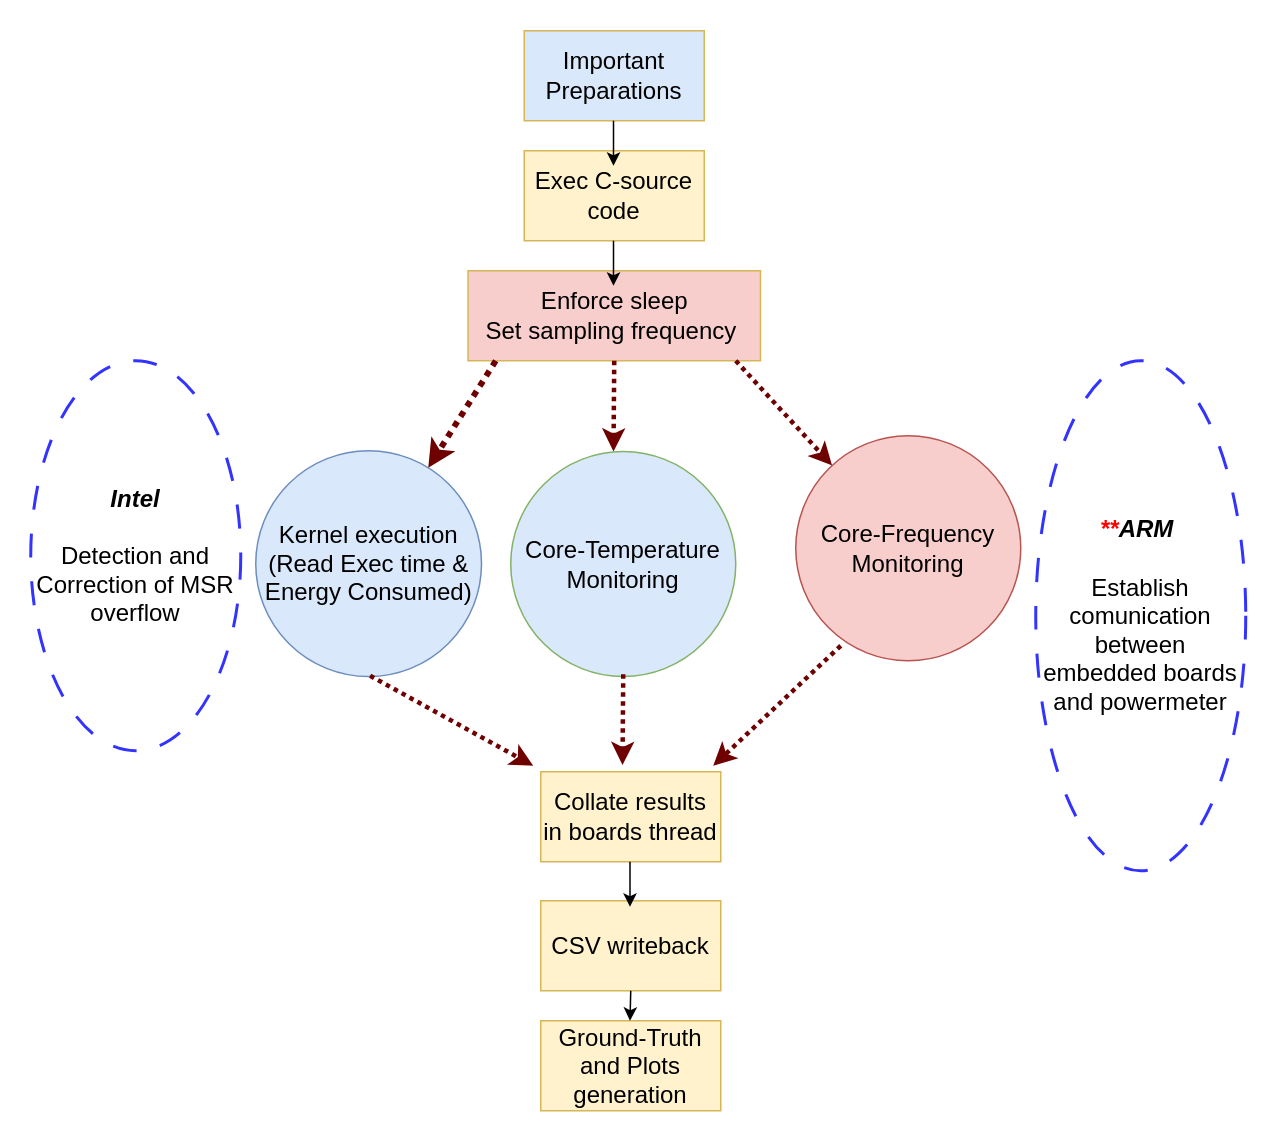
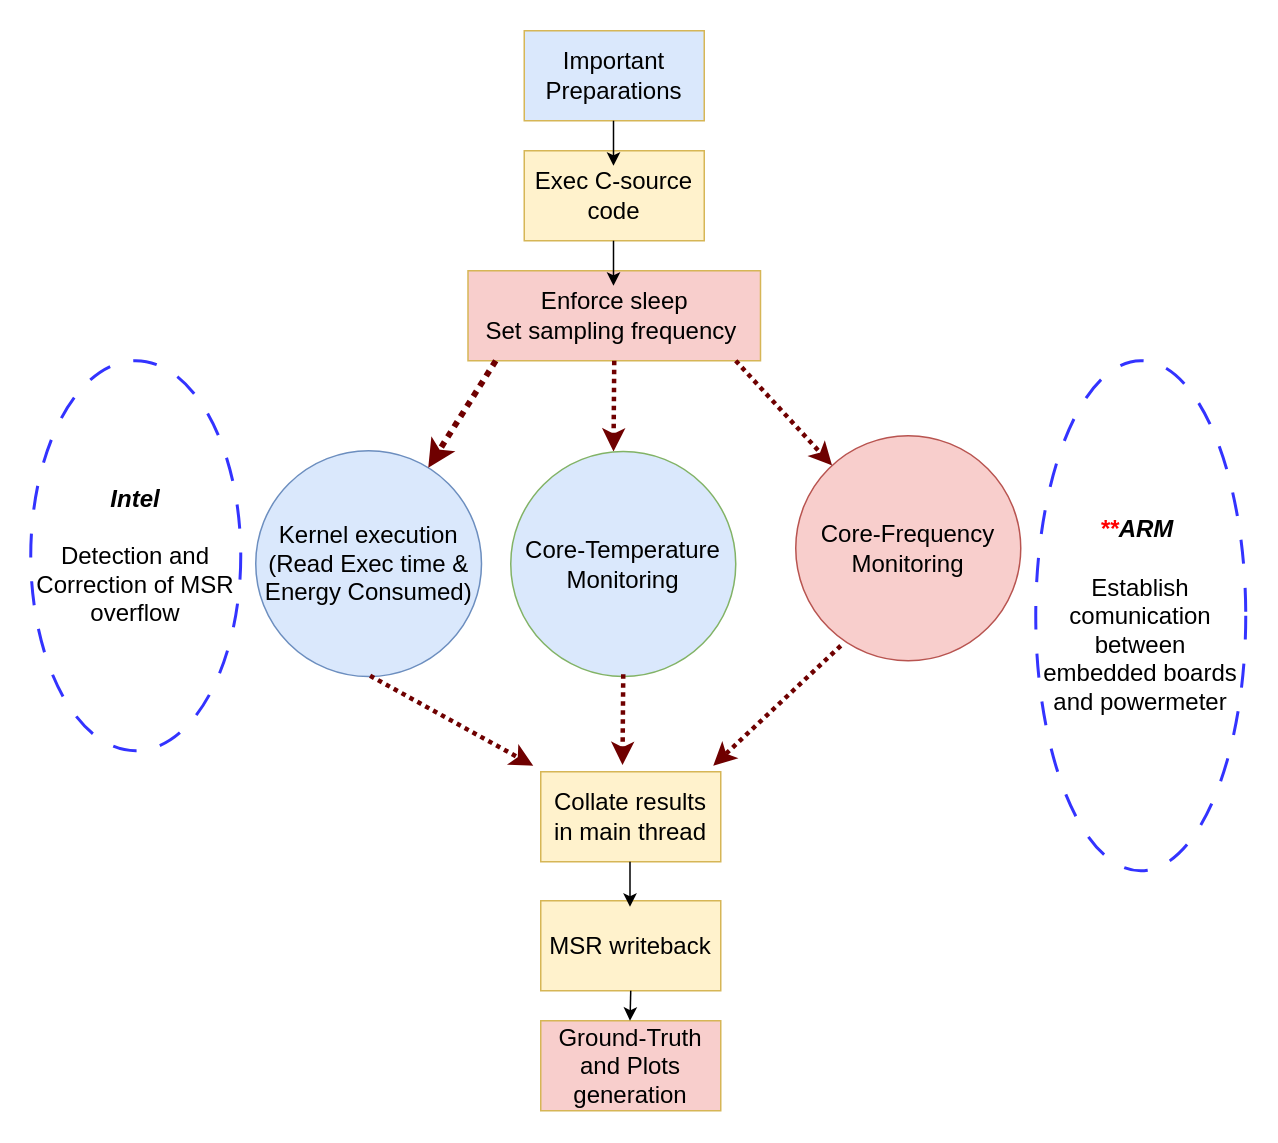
(631, 817) -> (631, 817)
(631, 946) -> (631, 946)
(631, 1066) -> (631, 1066)
